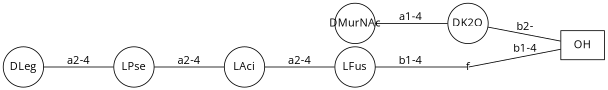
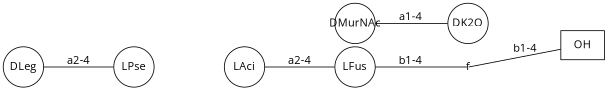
(524, 34) -> none
(189, 67) -> none
